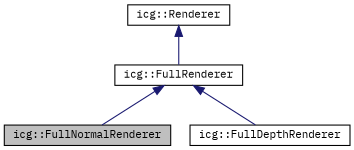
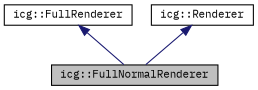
(179, 51) -> (164, 49)
(270, 135) -> none
